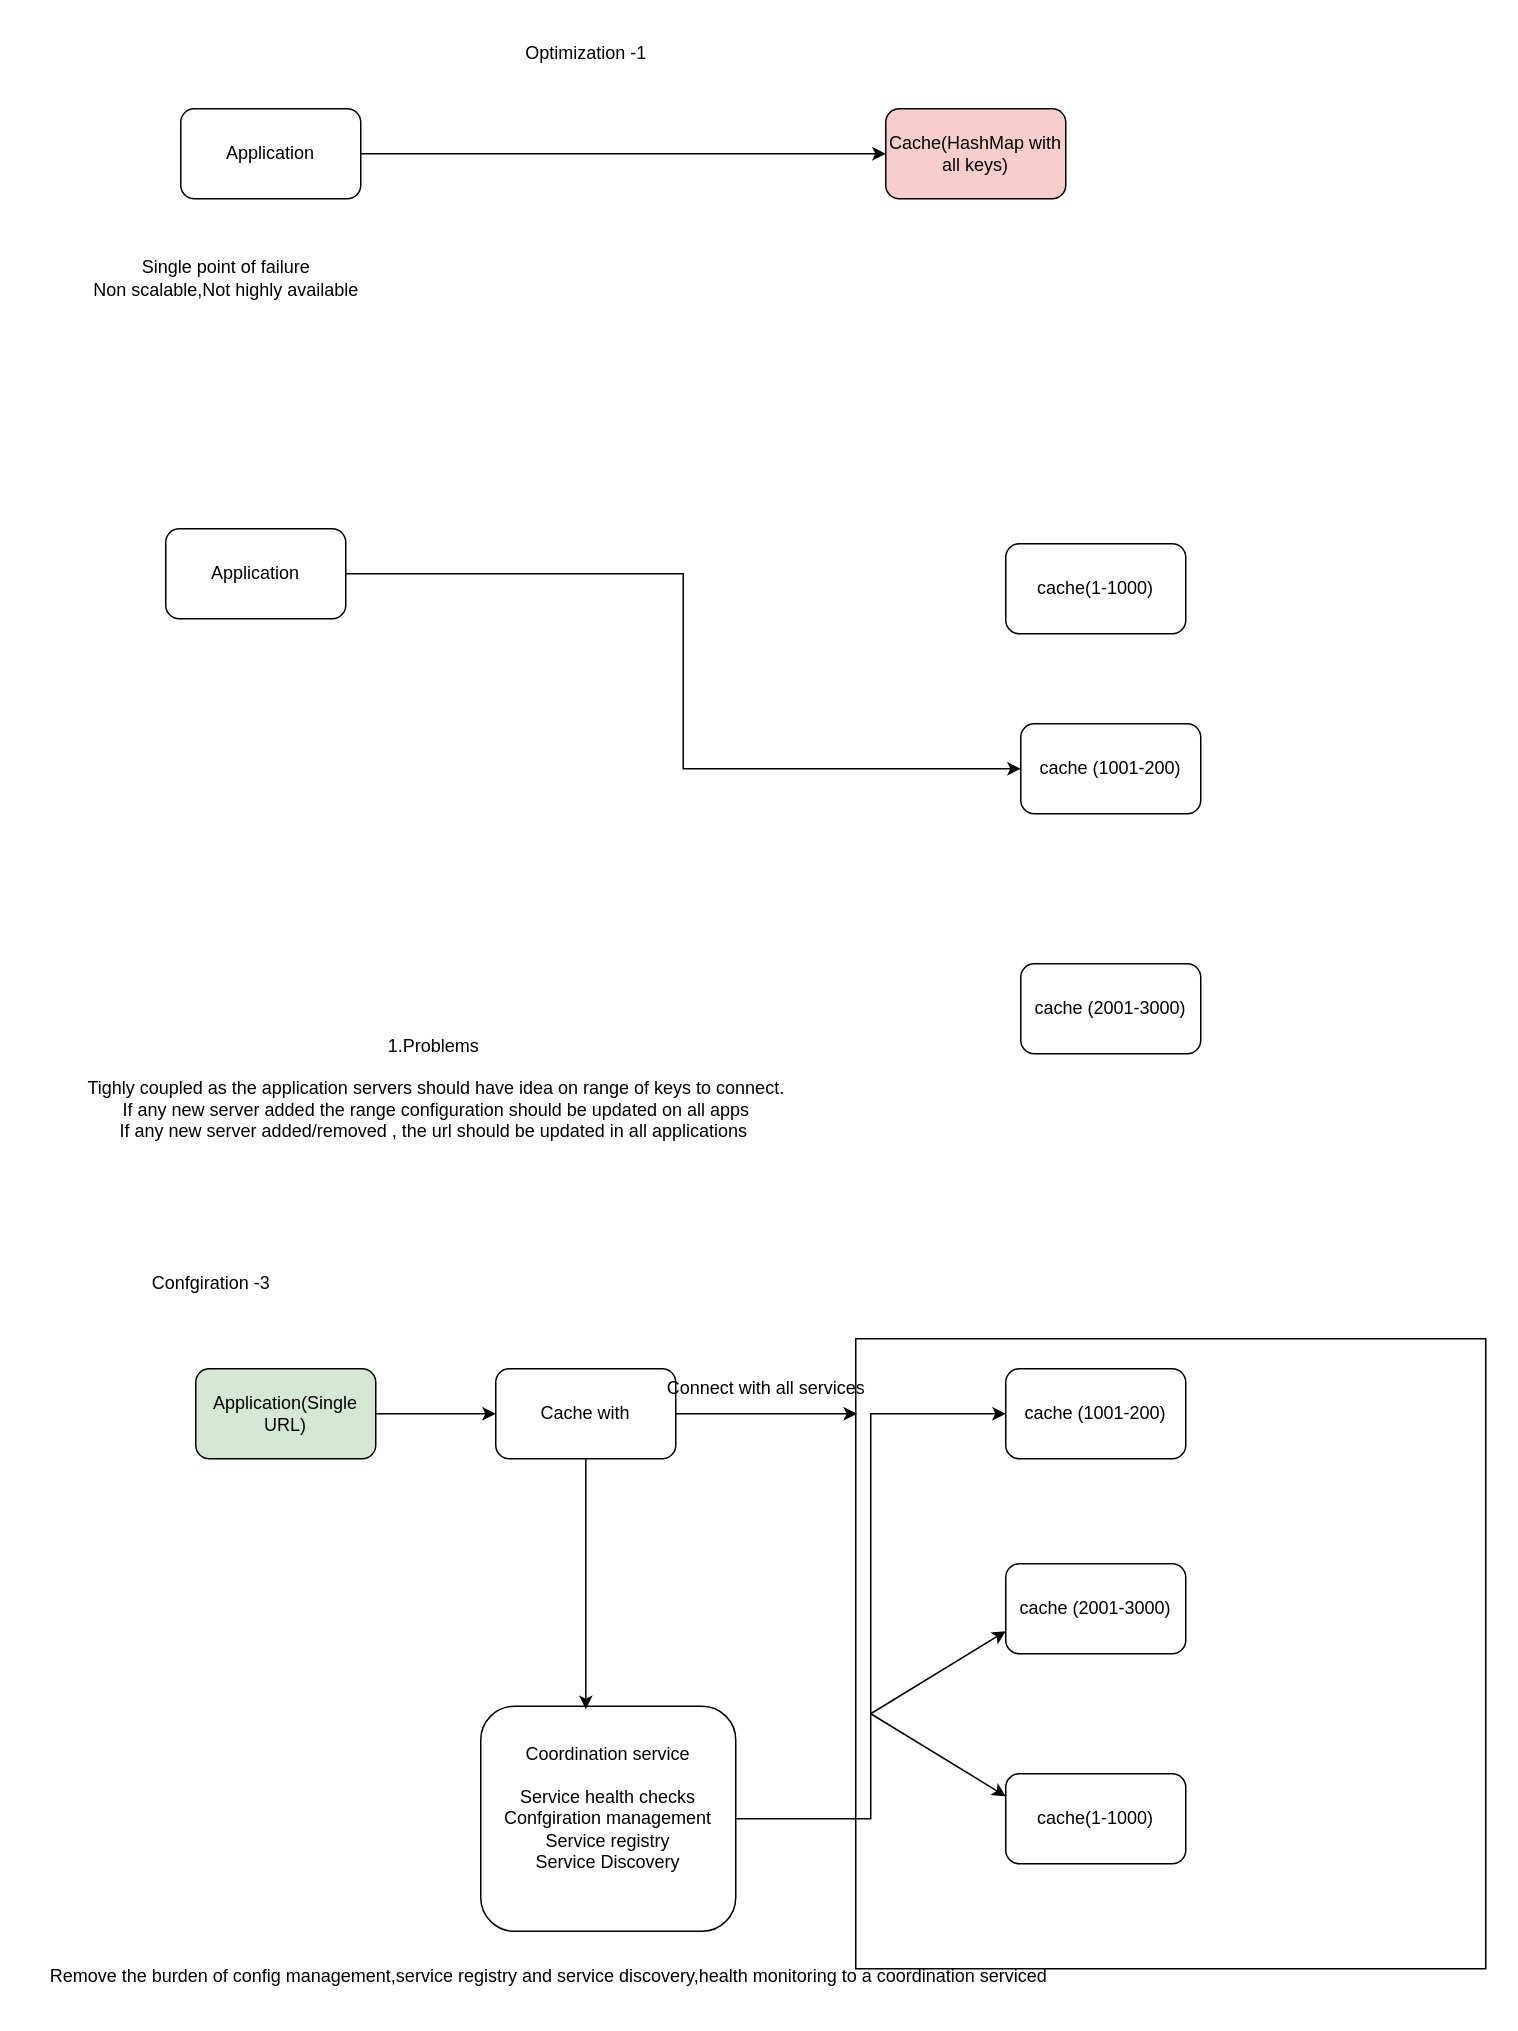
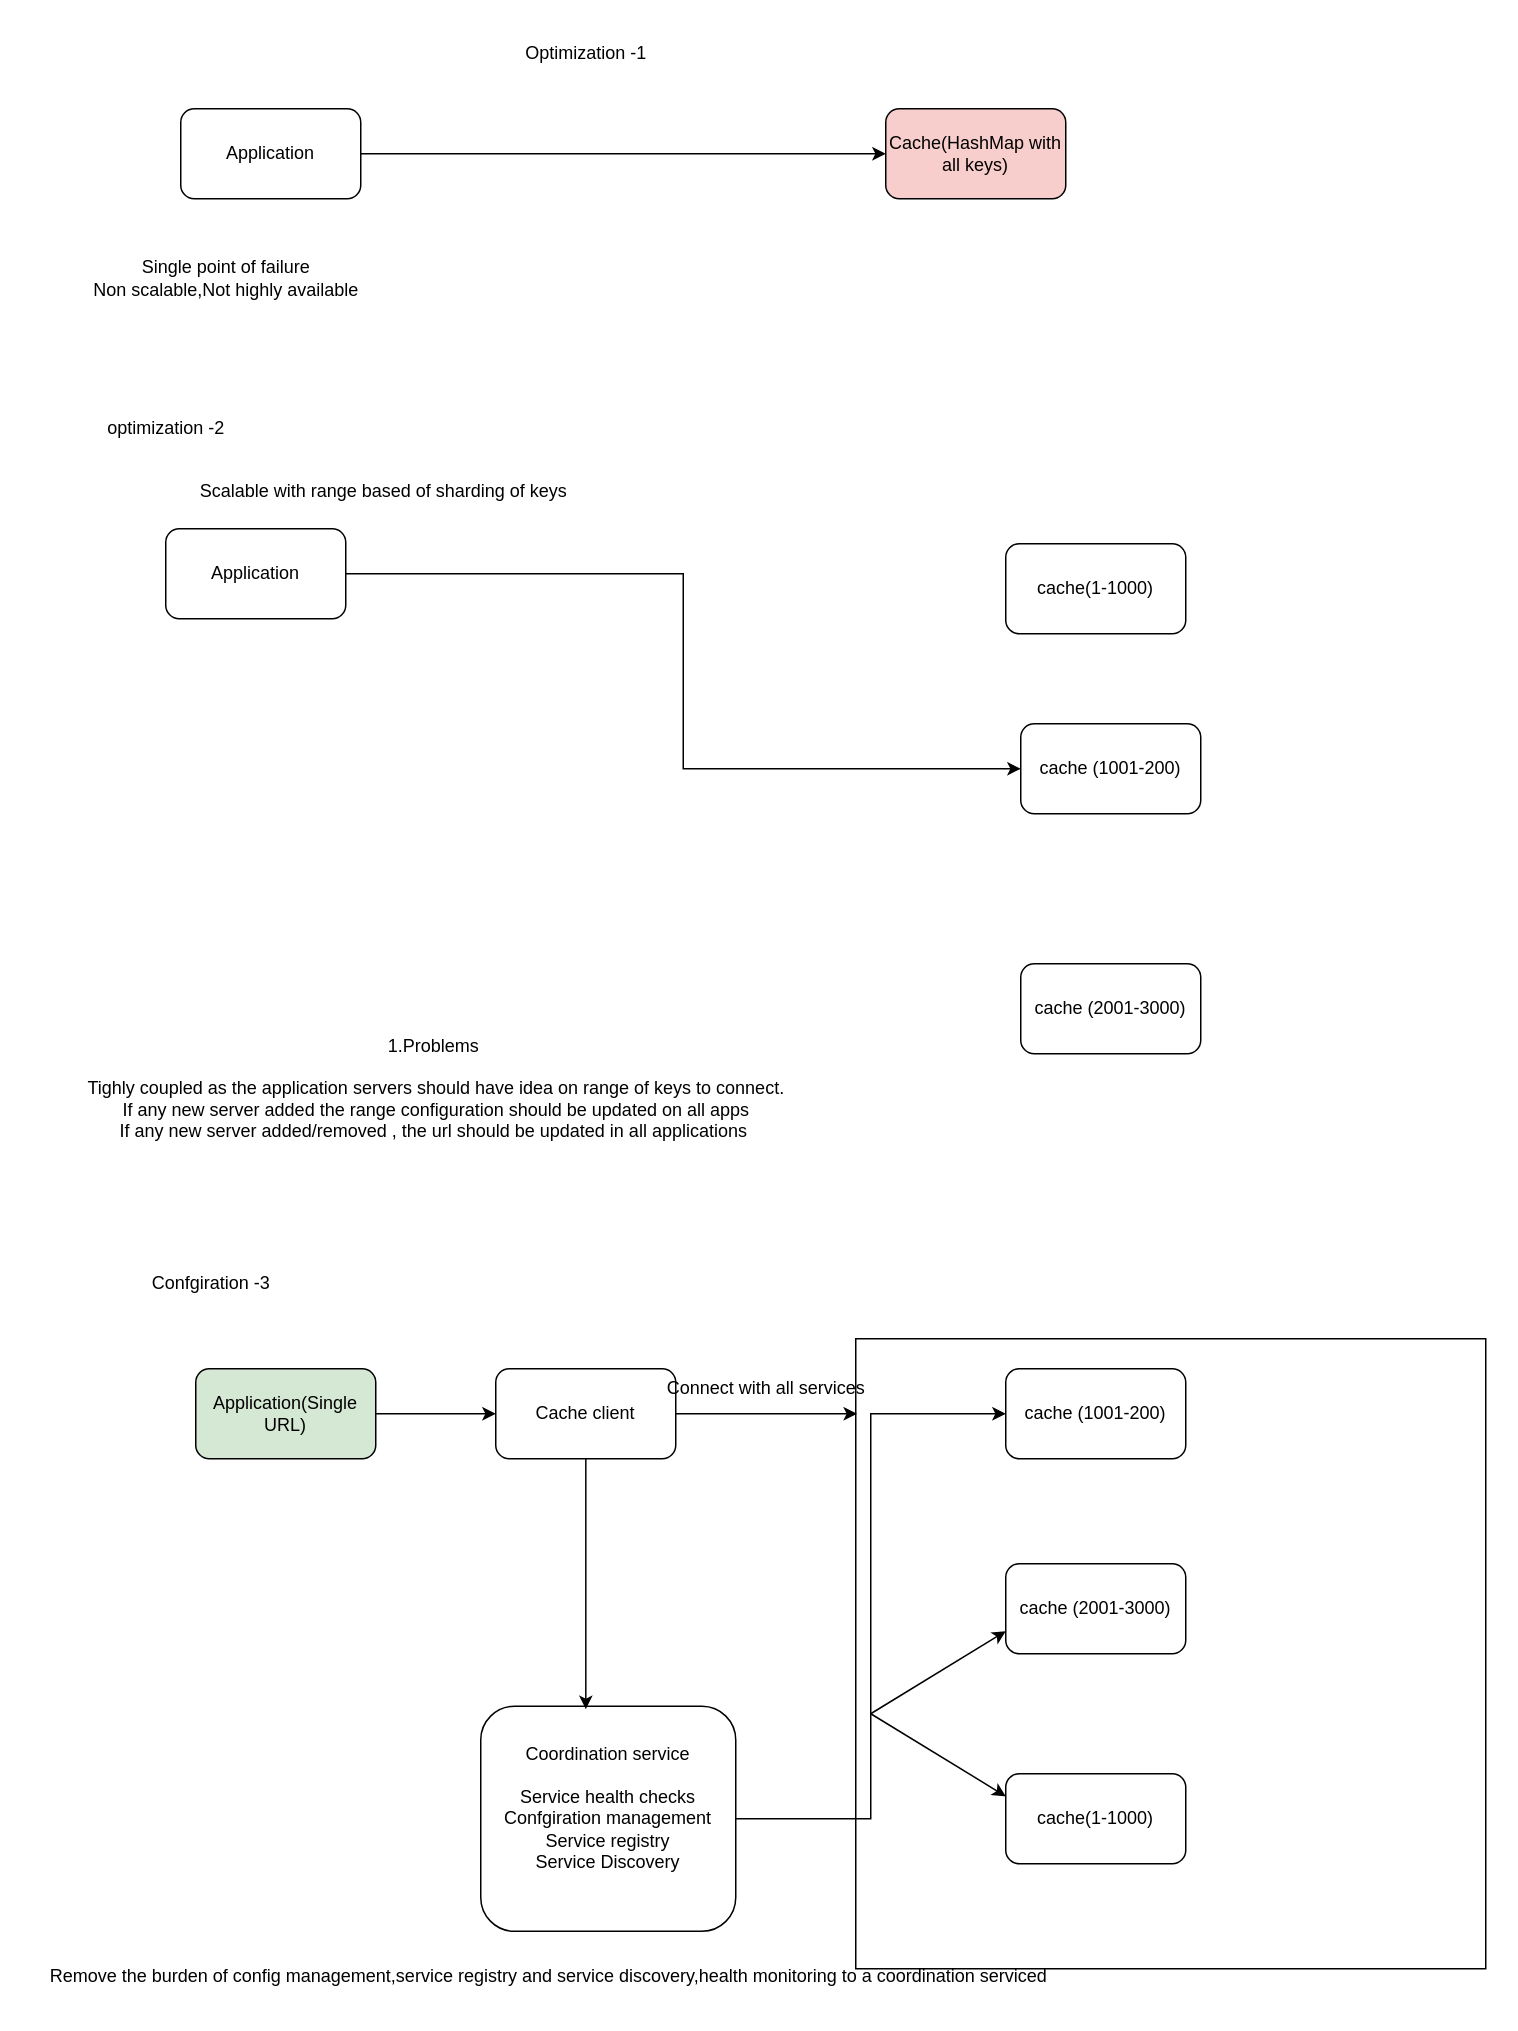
none -> (166, 428)
none -> (383, 491)
(586, 1414) -> (586, 1414)
